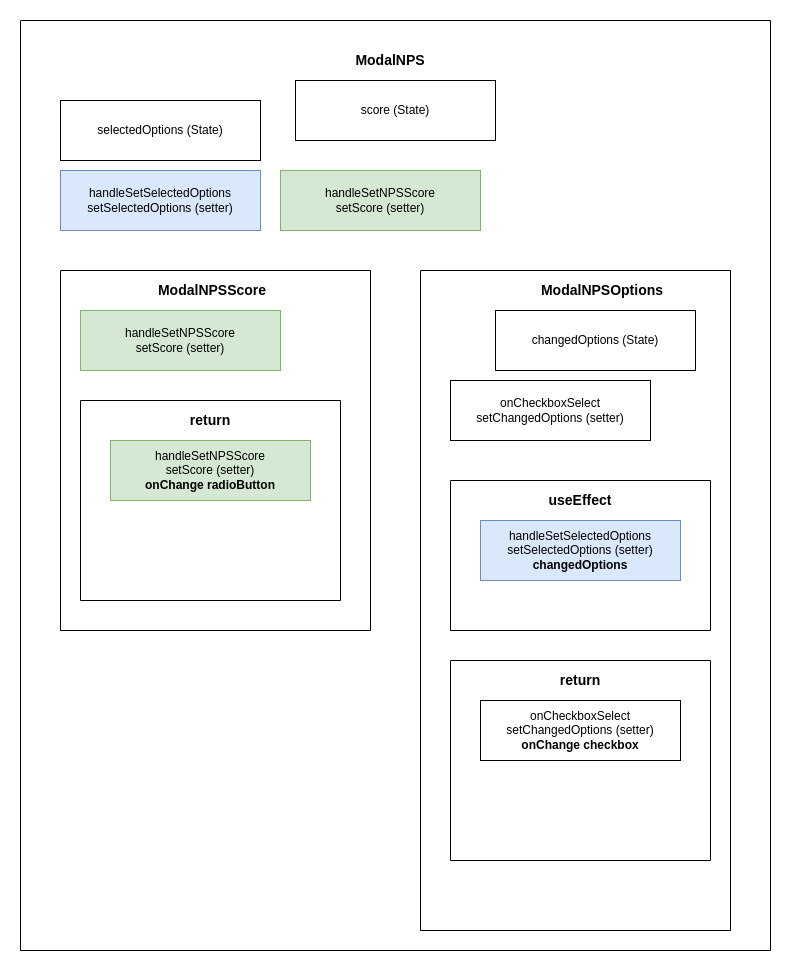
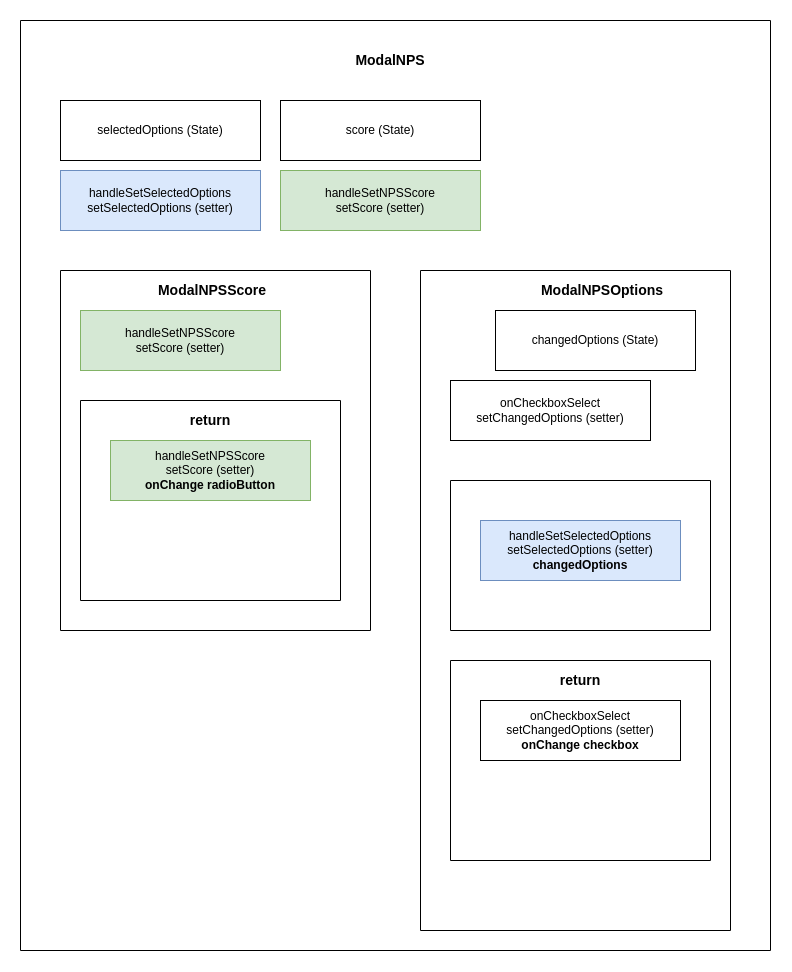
(396, 111) -> (381, 131)
(581, 501) -> none
